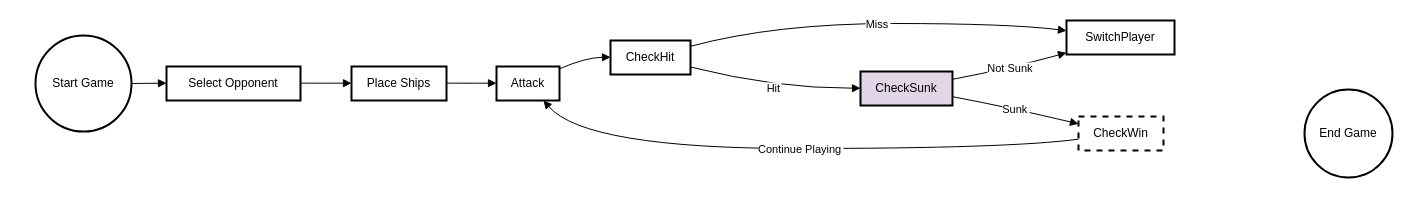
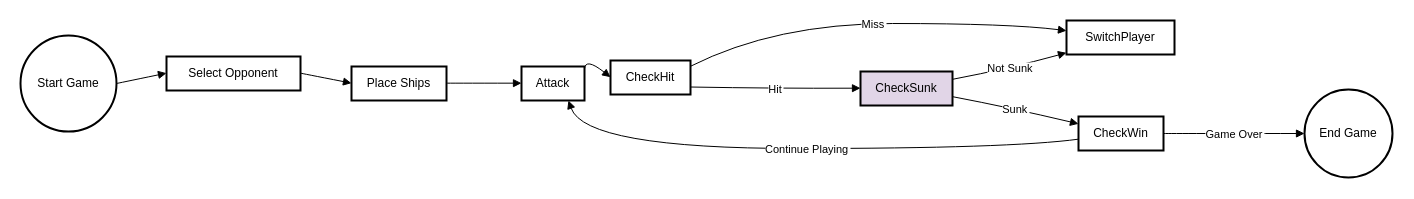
(651, 58) -> (651, 78)
(84, 84) -> (69, 84)
(234, 84) -> (234, 74)
(528, 84) -> (553, 84)
(1121, 134) -> (1121, 134)
none -> (1231, 134)
